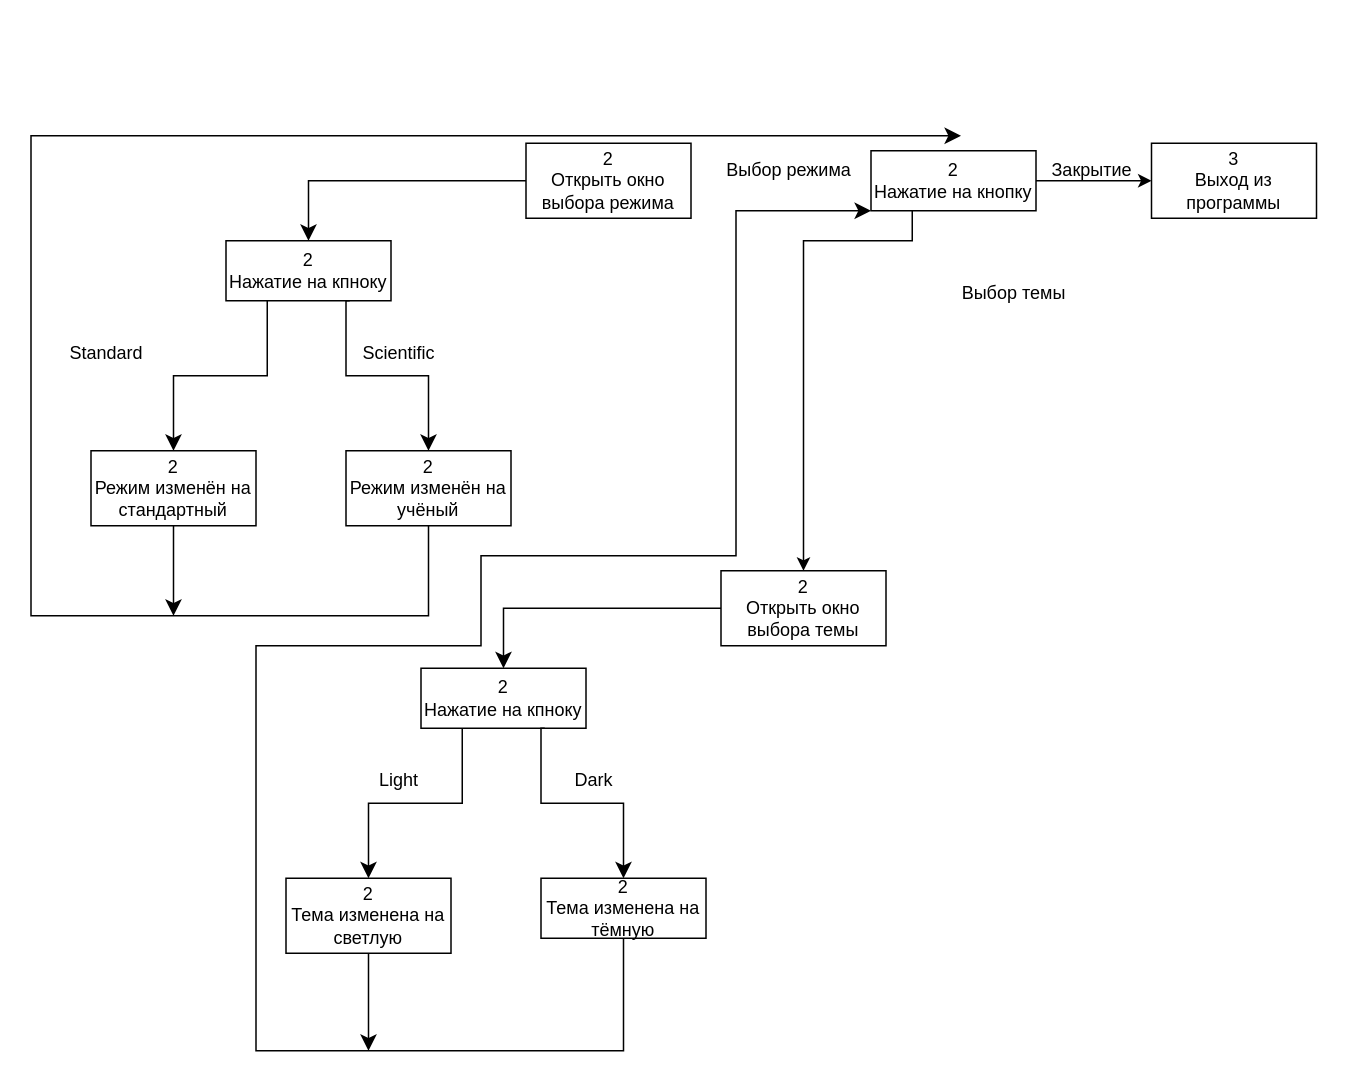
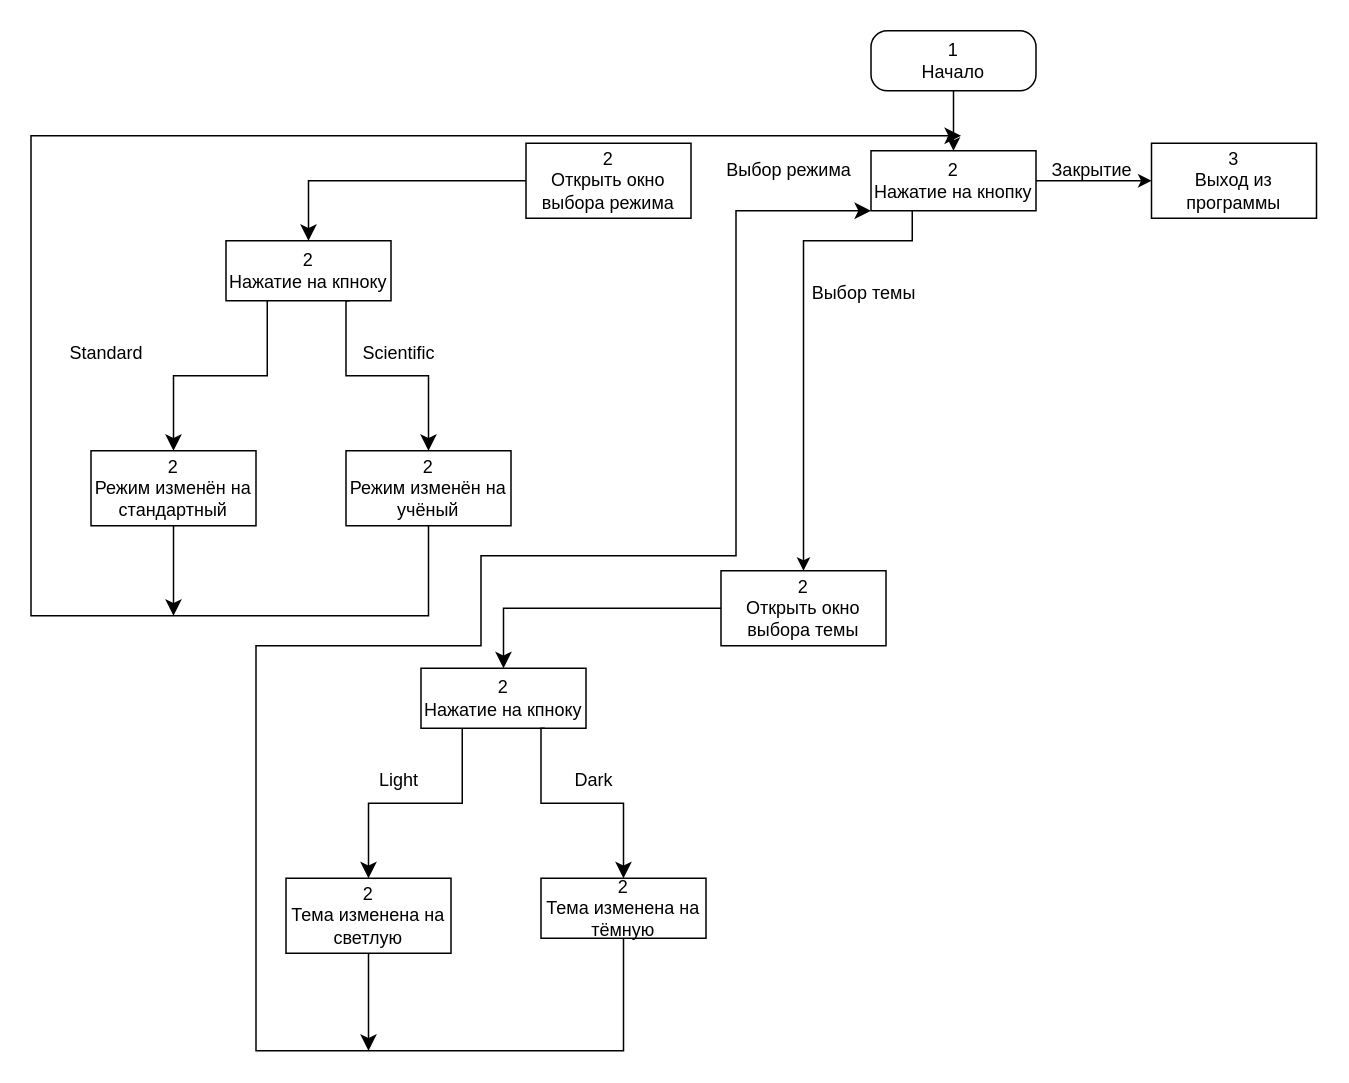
none -> (953, 61)
none -> (953, 116)
(1013, 293) -> (863, 293)
